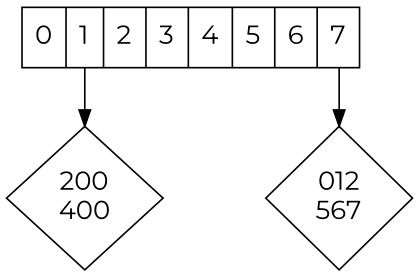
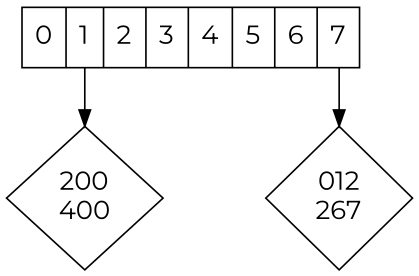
(339, 198) -> (339, 198)
